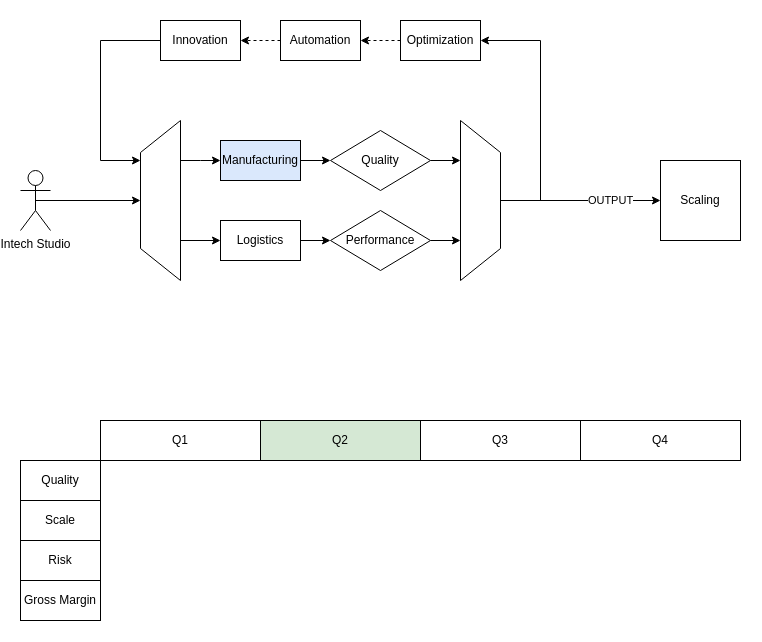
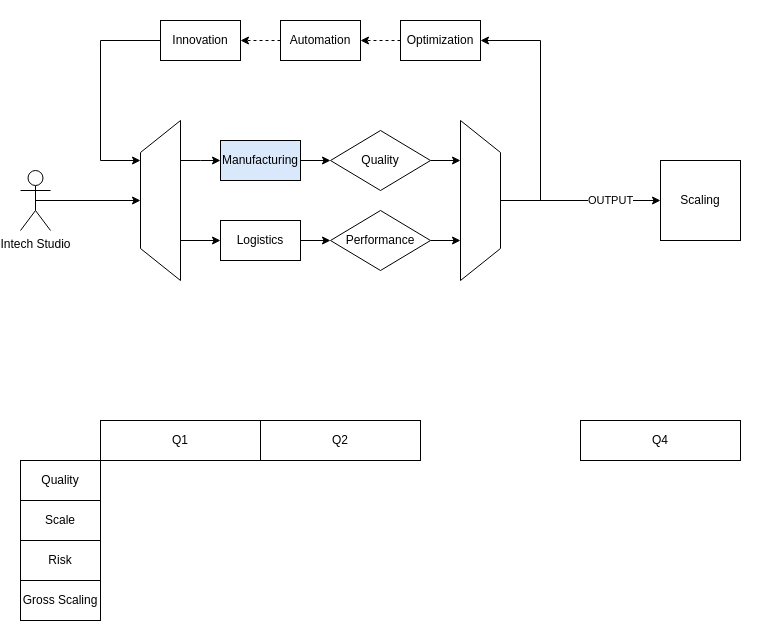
(341, 441) -> (341, 441)
(501, 441) -> none
(61, 601) -> (61, 601)
